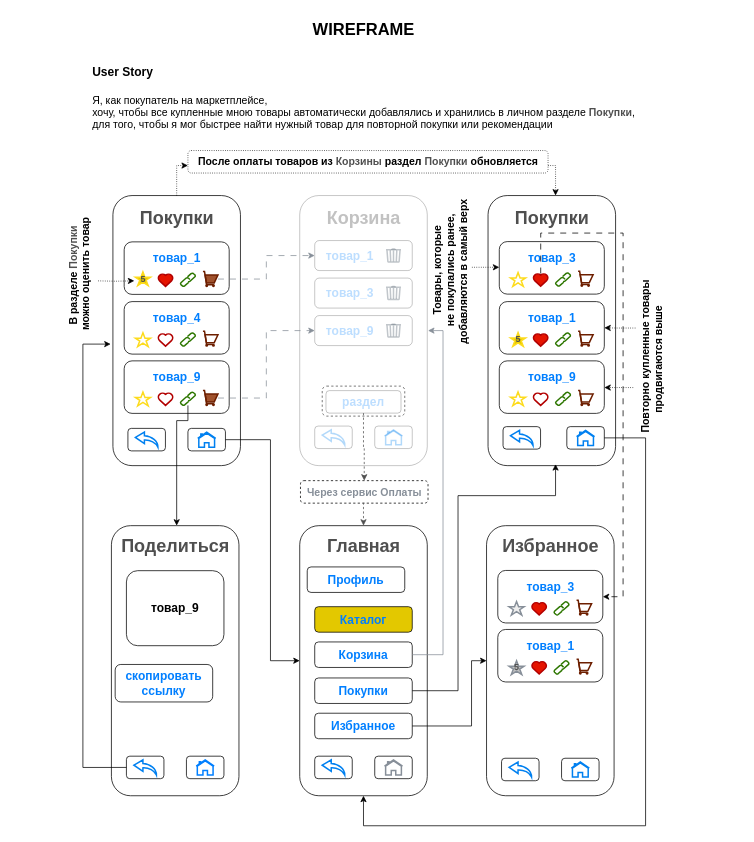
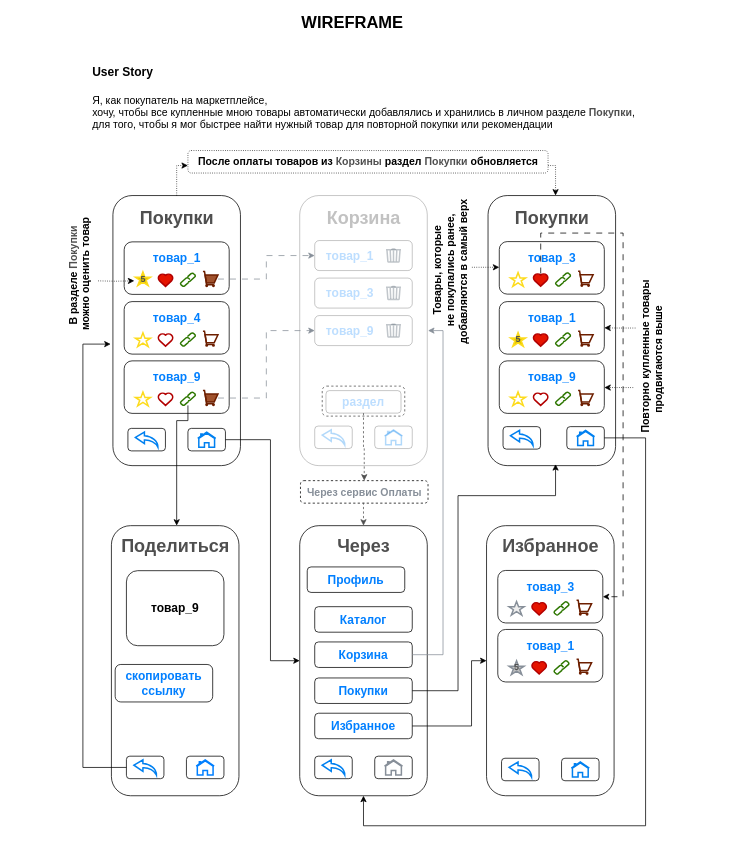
(363, 30) -> (352, 23)
(364, 546) -> (364, 546)
(363, 619) -> (363, 619)
